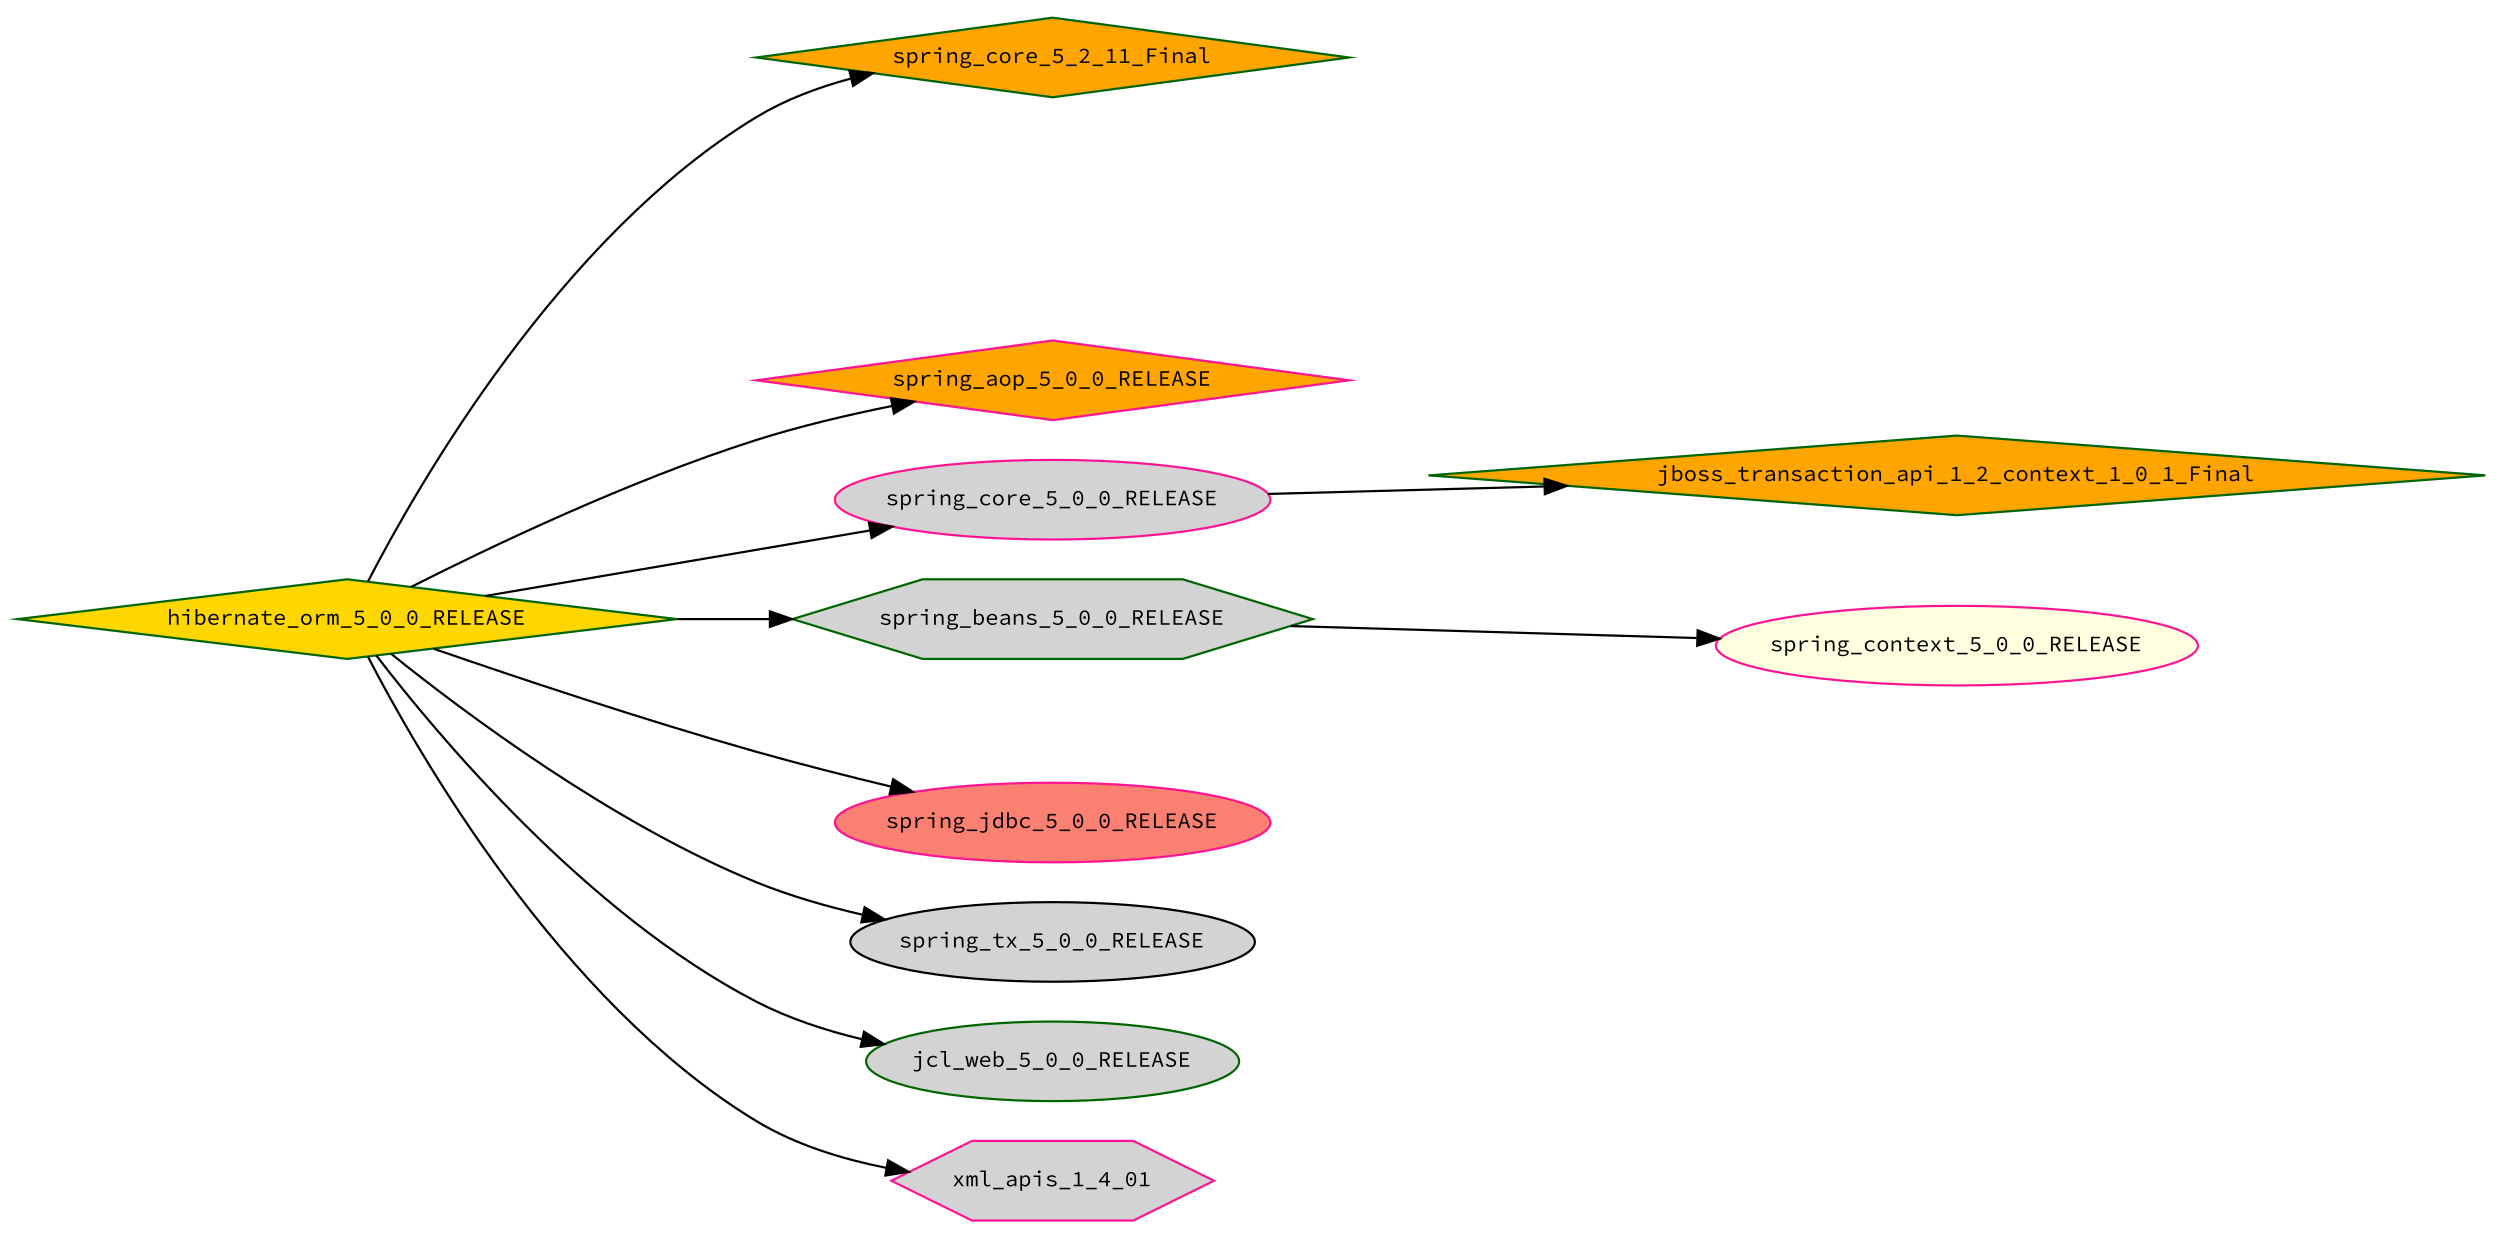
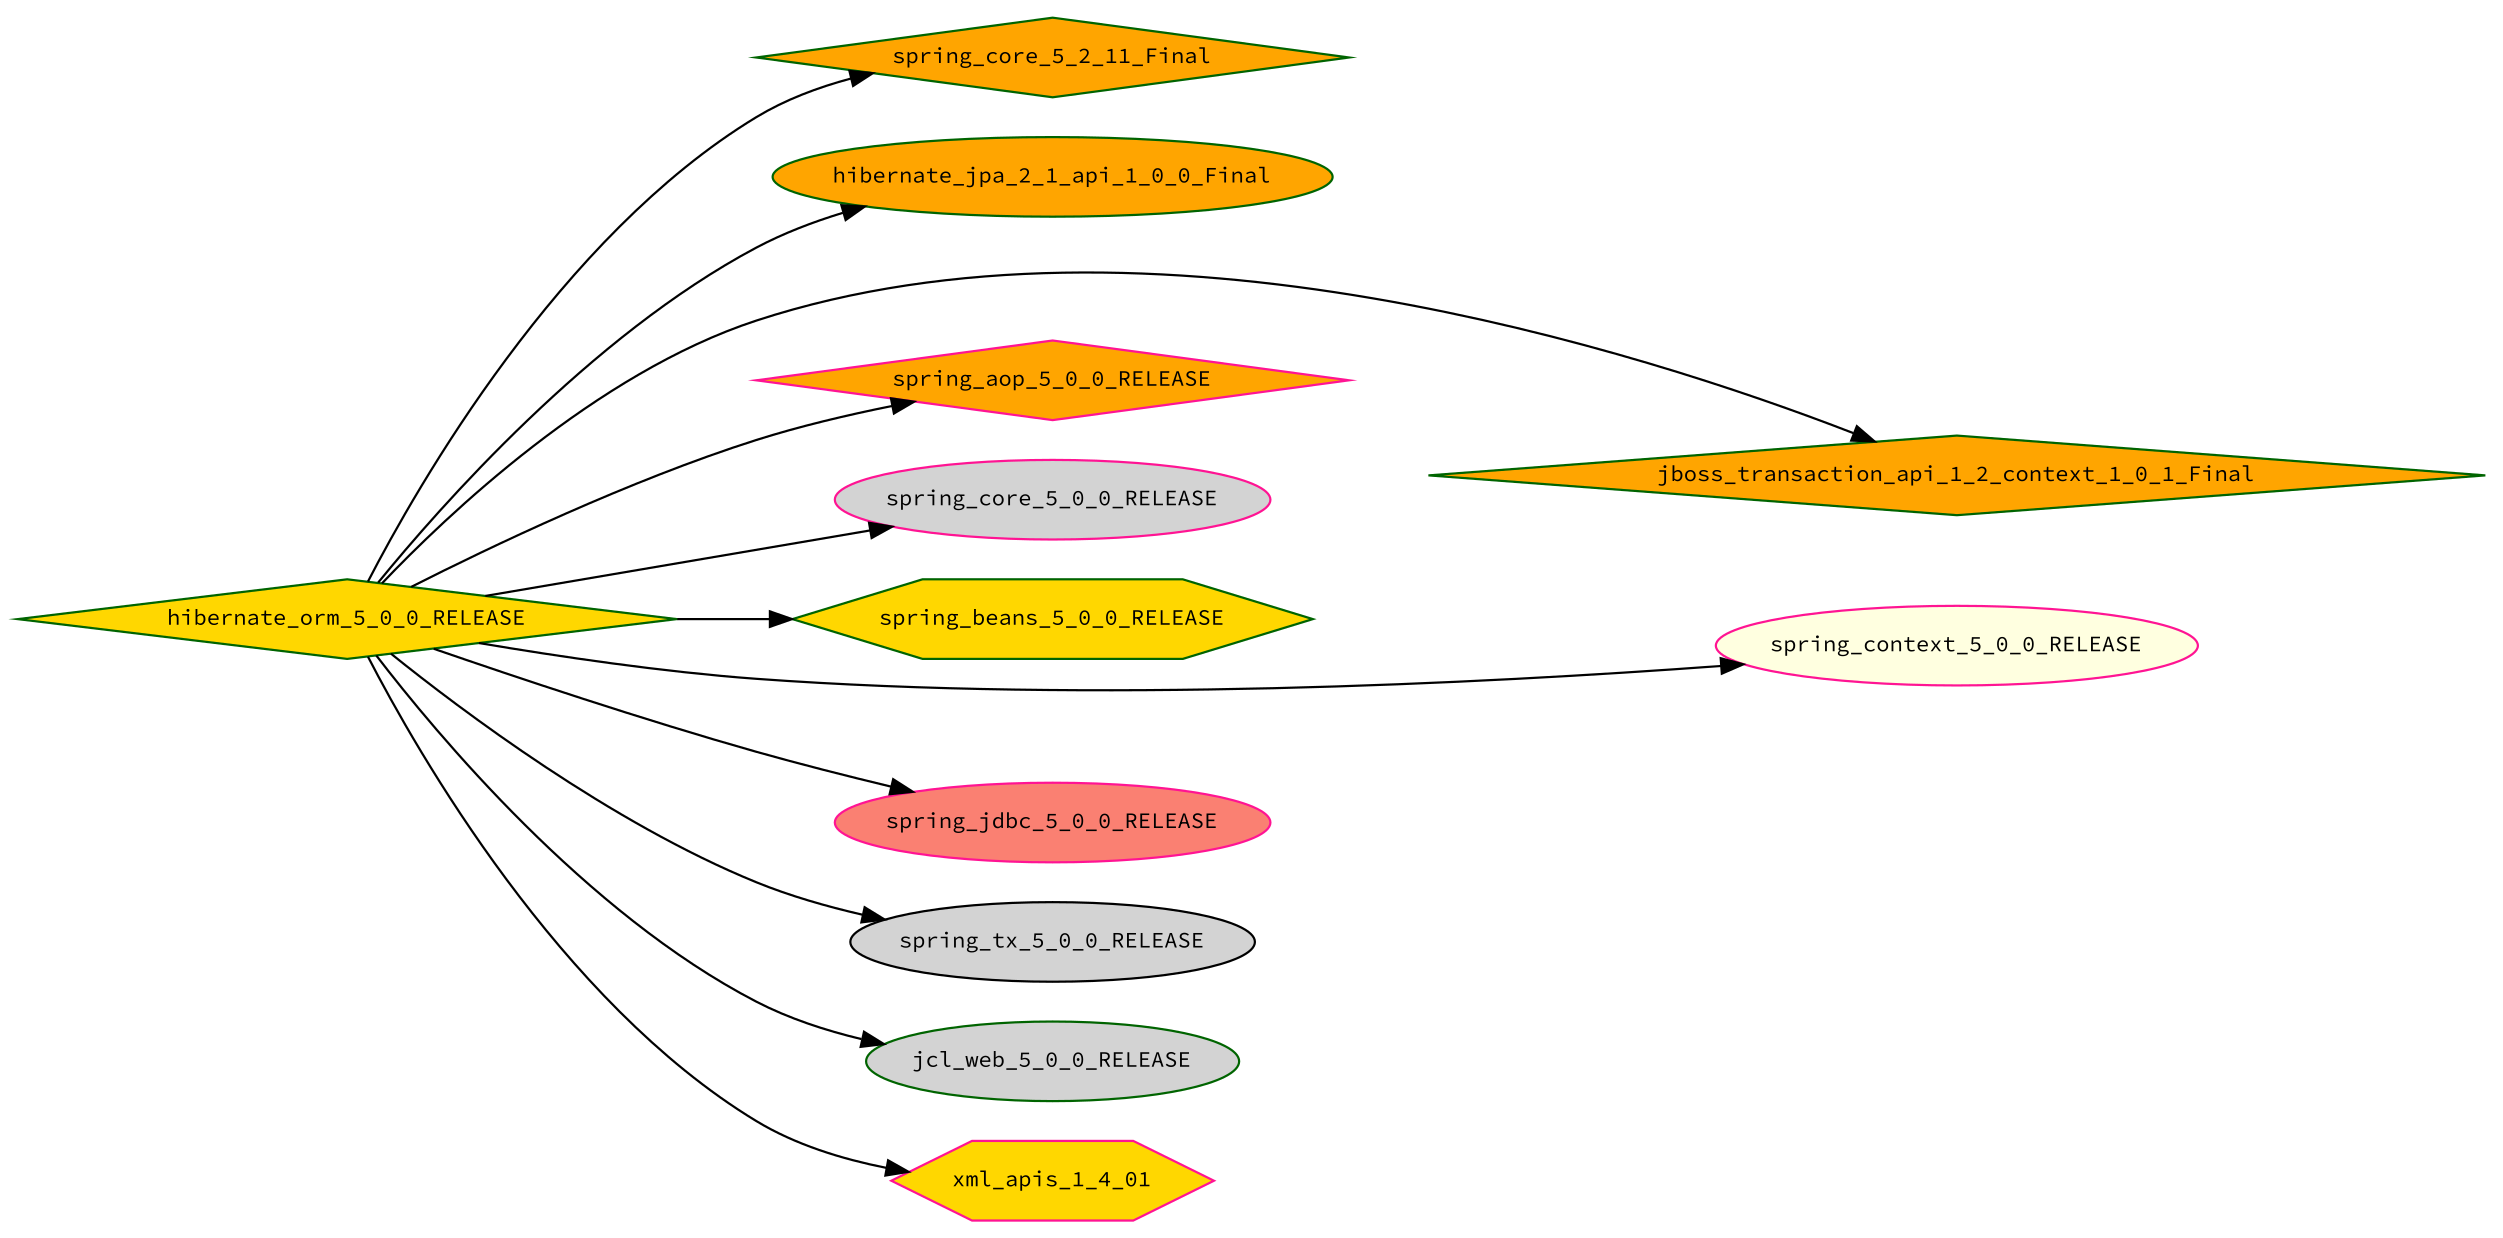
none -> (1053, 177)
(1406, 490) -> (1082, 273)
(1053, 619) -> (1053, 619)
(1494, 632) -> (1099, 690)
(1053, 1181) -> (1053, 1181)
